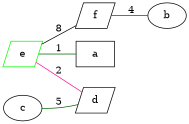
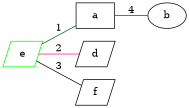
(130, 16) -> (131, 16)
(59, 29) -> (59, 66)
(23, 108) -> none
